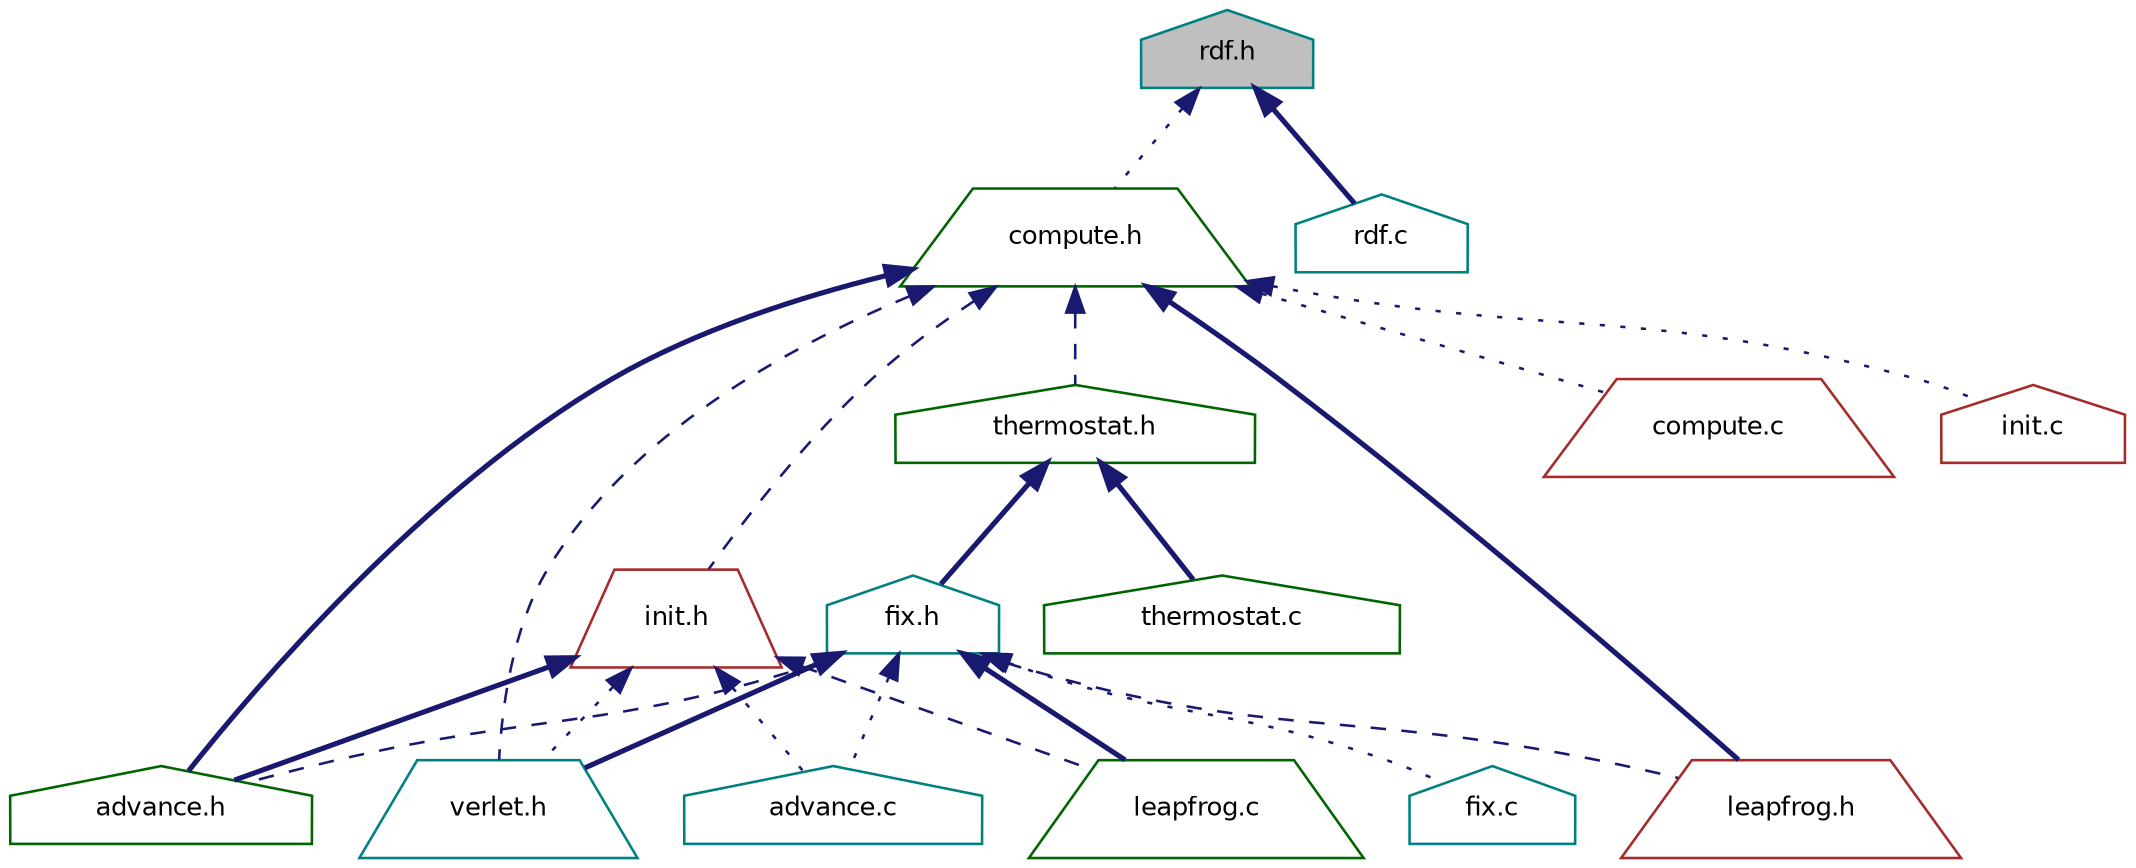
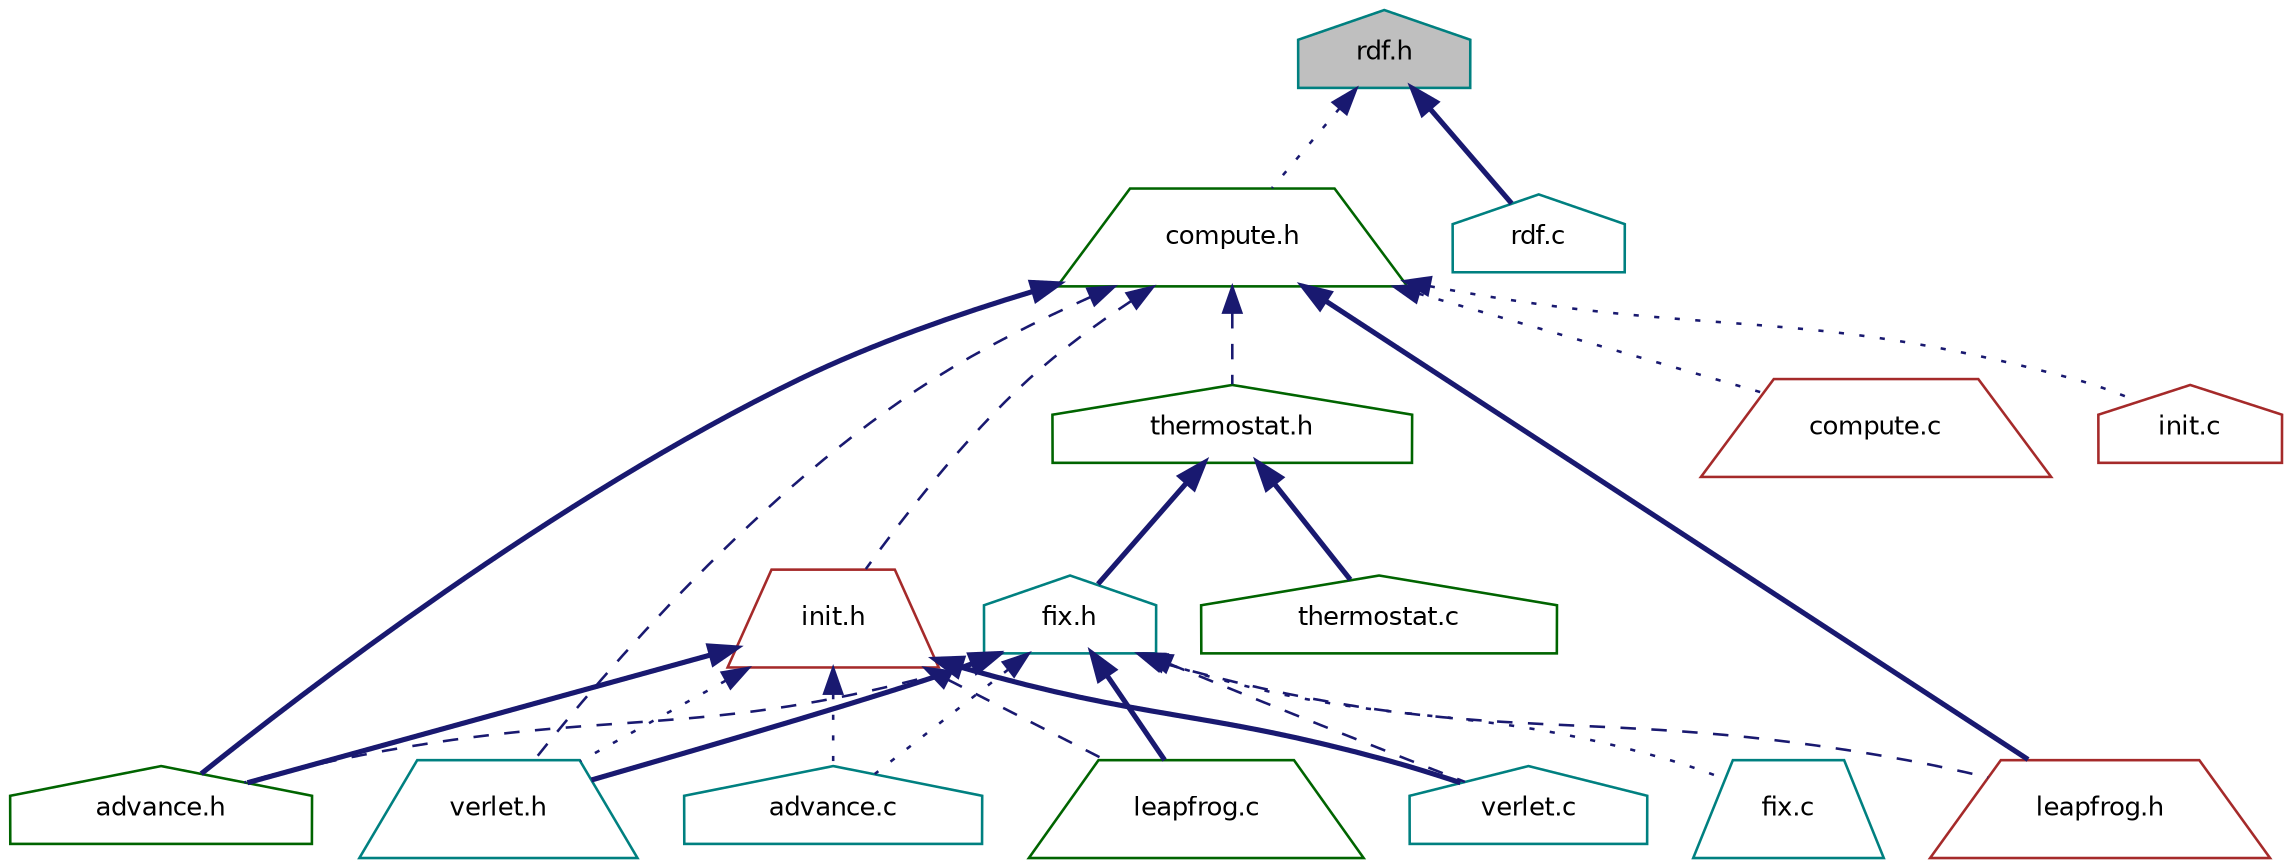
(1492, 809) -> (1788, 809)
none -> (1528, 809)
